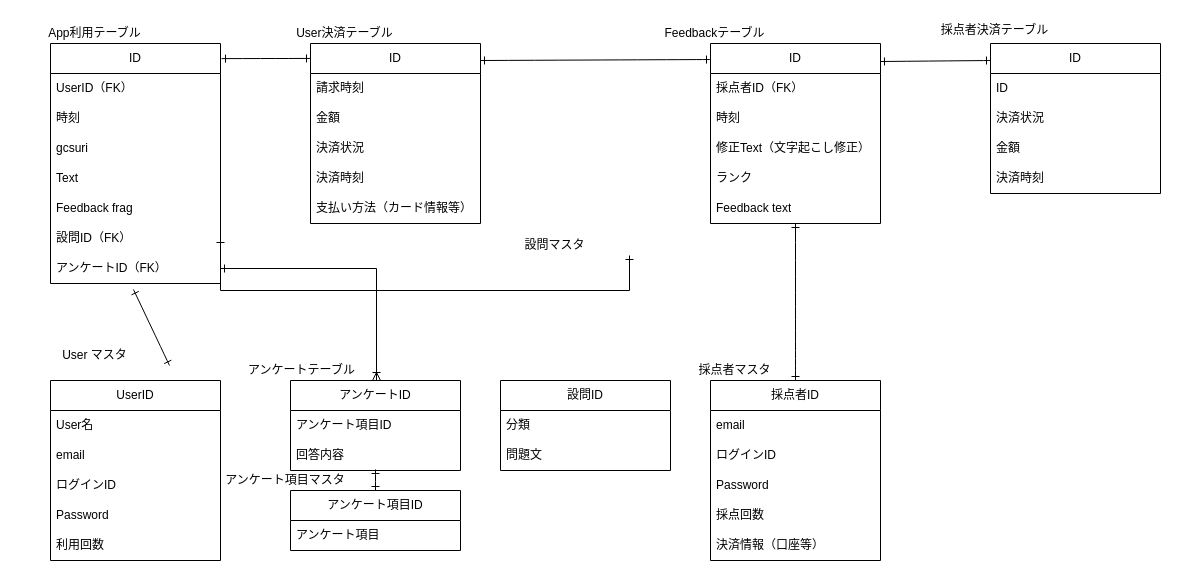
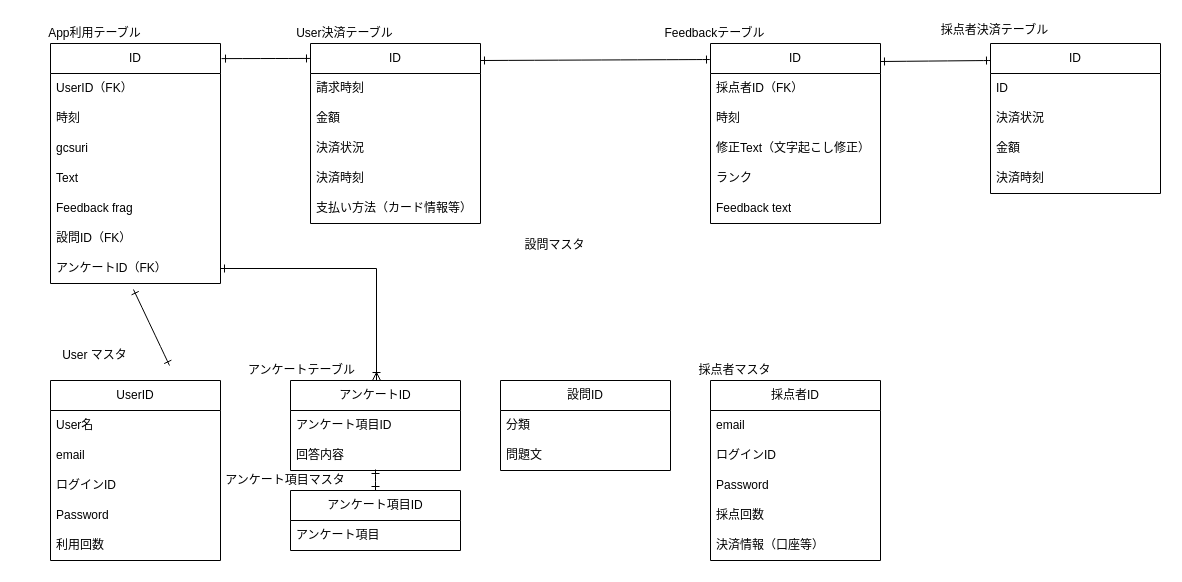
(441, 291) -> none
(796, 302) -> none
